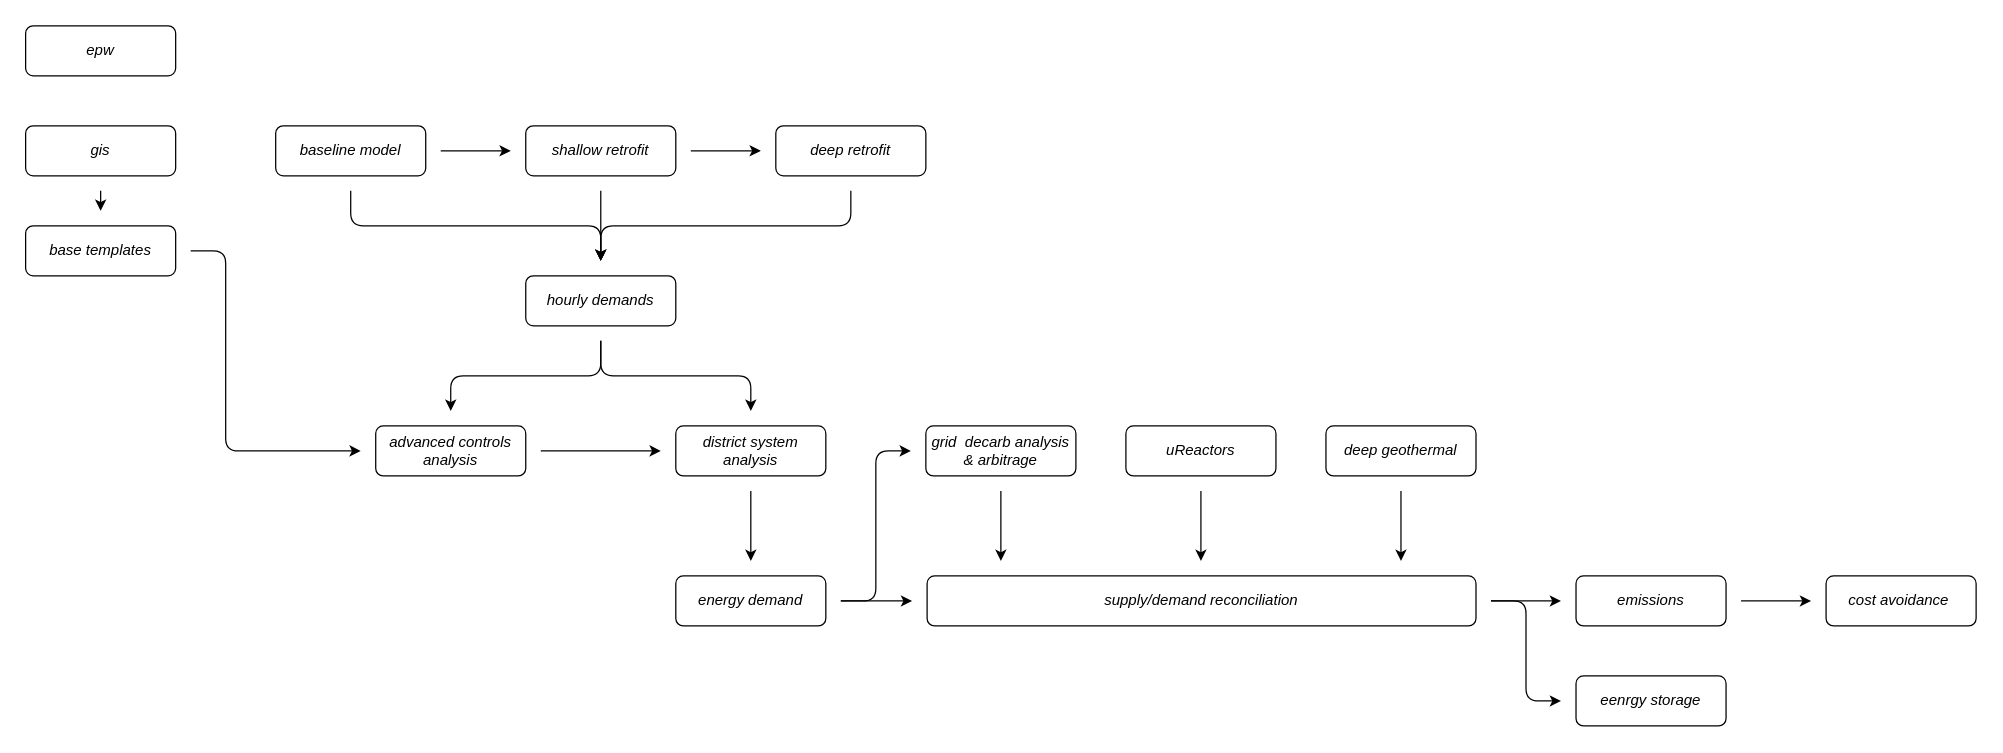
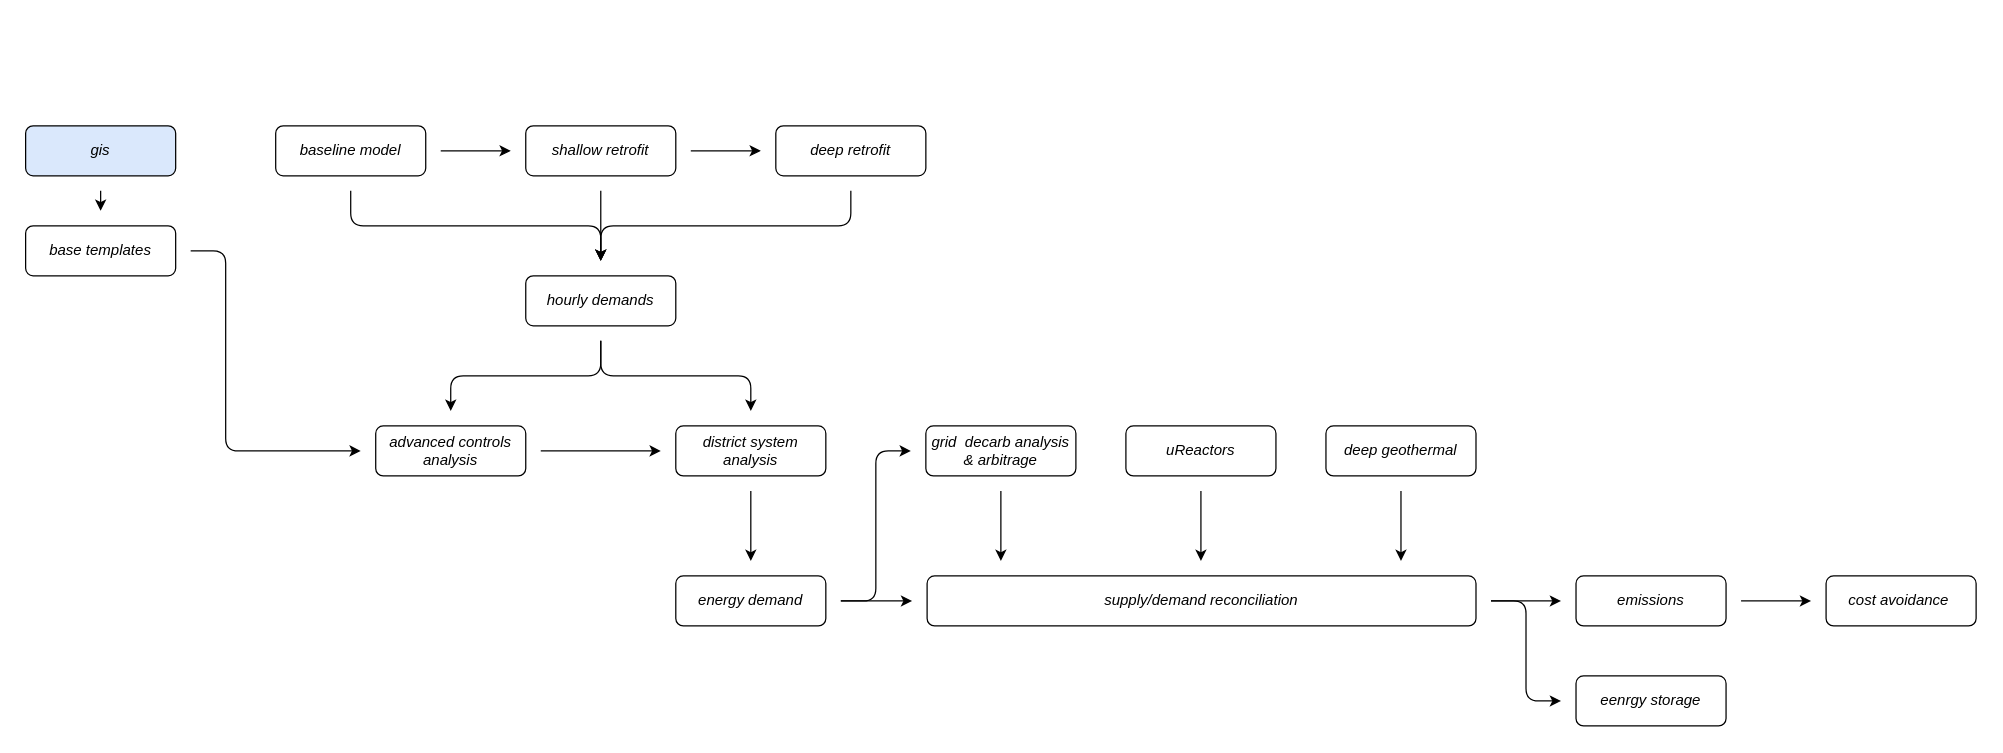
(101, 51) -> none
(101, 151) -> (101, 151)
